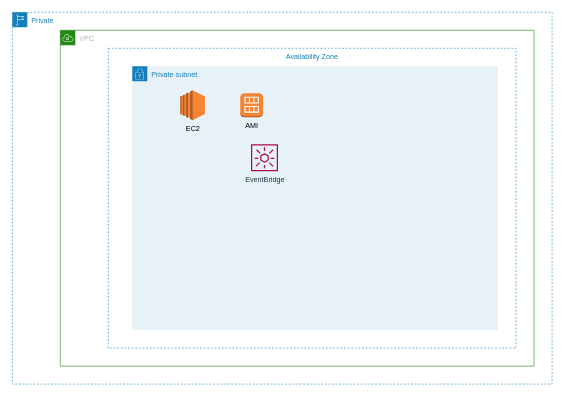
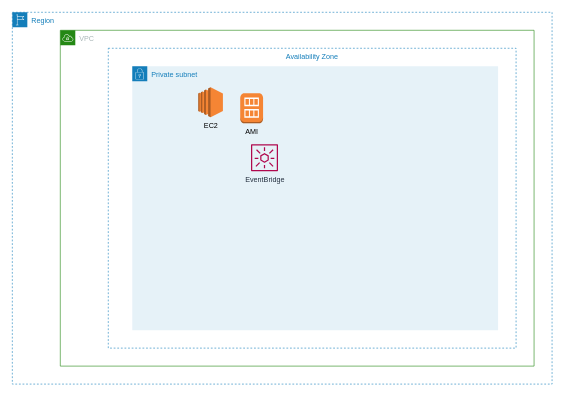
(45, 21) -> (43, 21)
(193, 105) -> (211, 102)
(252, 105) -> (252, 108)
